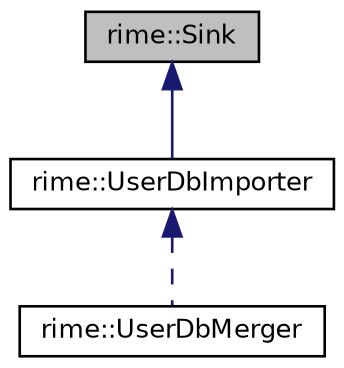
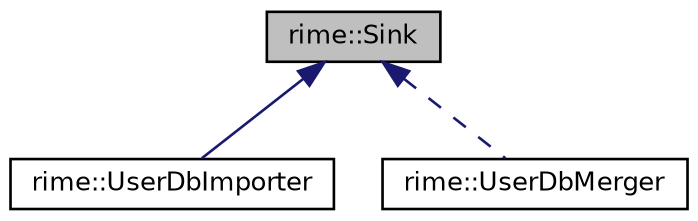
(172, 271) -> (455, 118)
